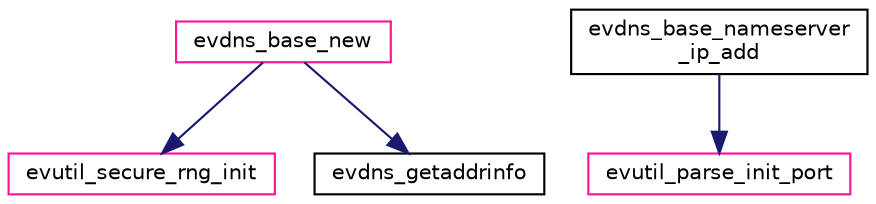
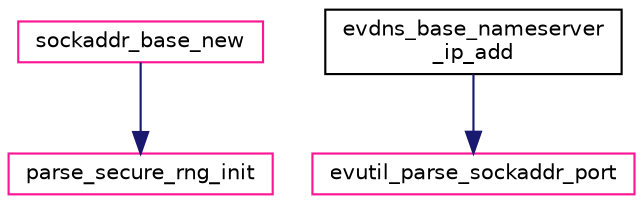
(283, 42) -> (141, 42)
(142, 174) -> (141, 174)
(429, 174) -> none
(719, 174) -> (473, 174)
